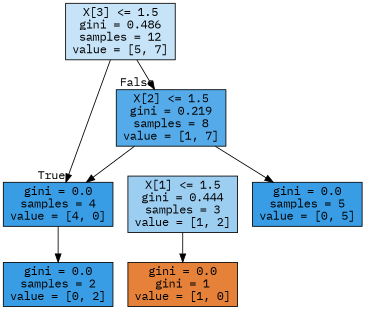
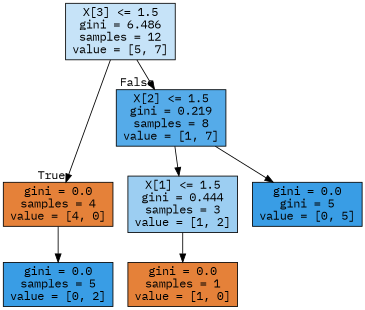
(120, 32) -> (120, 32)
(114, 162) -> (176, 157)
(58, 204) -> (58, 204)
(307, 204) -> (307, 204)
(58, 284) -> (58, 284)
(183, 284) -> (183, 284)
